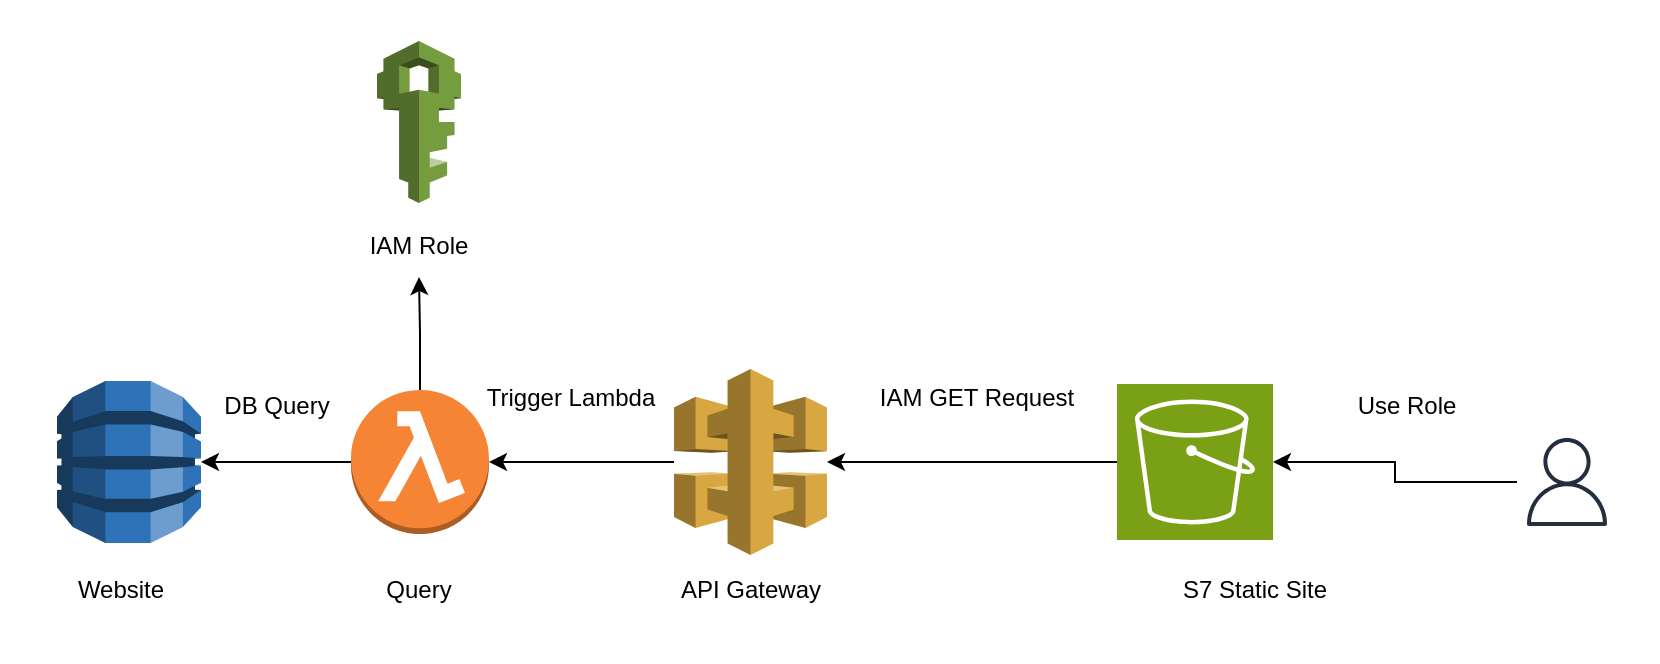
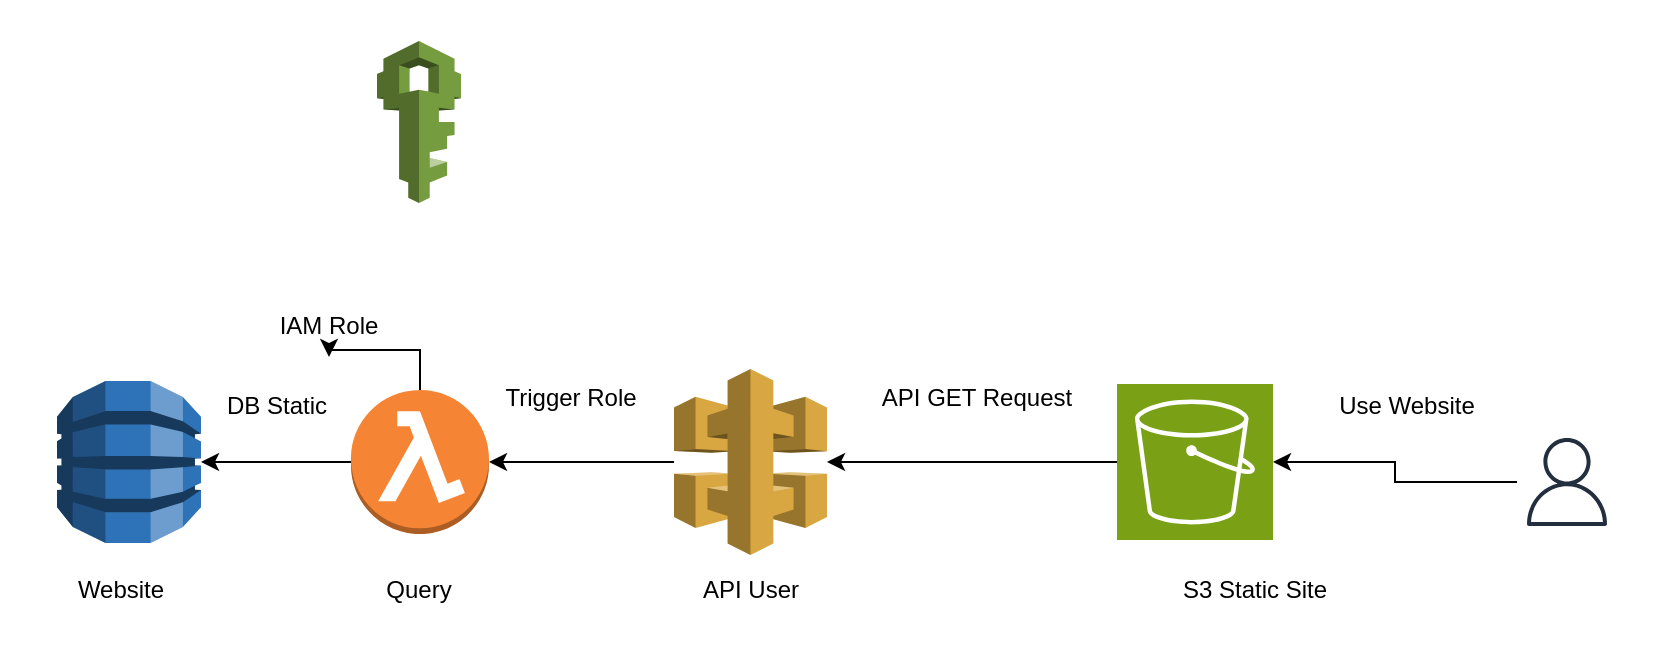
(419, 247) -> (329, 327)
(572, 399) -> (572, 399)
(978, 399) -> (978, 399)
(278, 407) -> (278, 407)
(1408, 407) -> (1408, 407)
(752, 591) -> (752, 591)
(1256, 591) -> (1256, 591)
